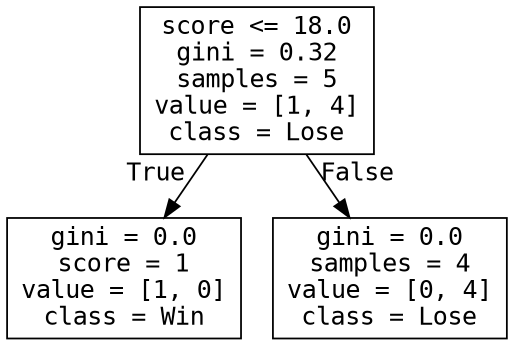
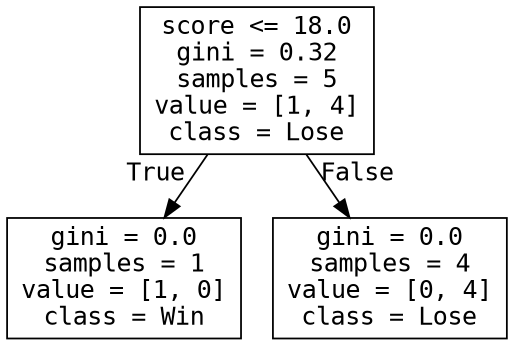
(124, 278) -> (124, 278)
